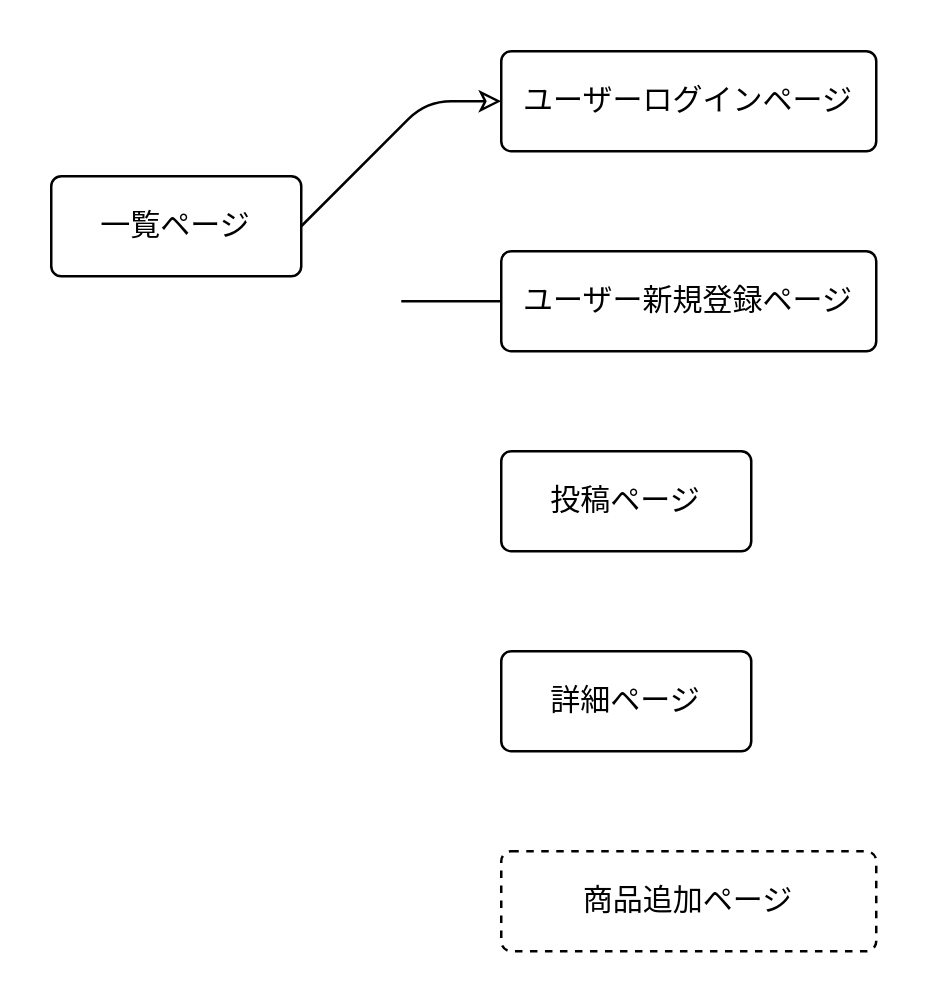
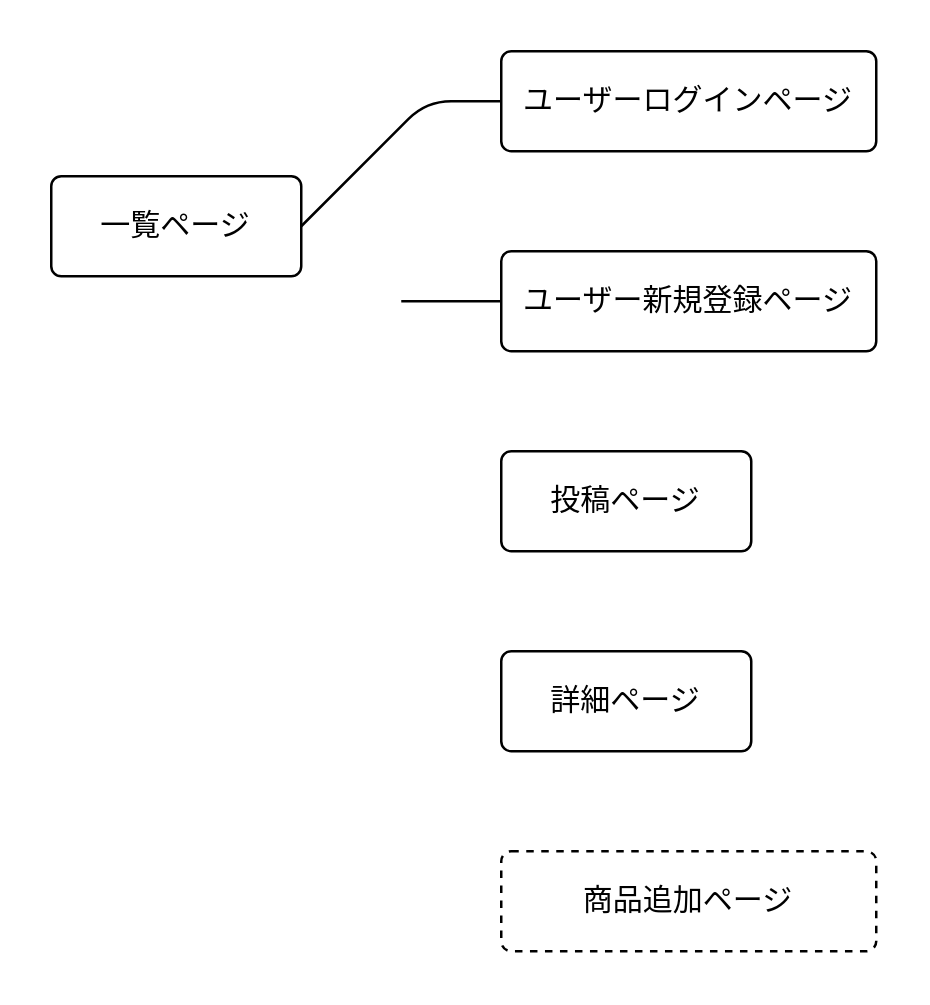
(483, 101) -> (490, 101)
